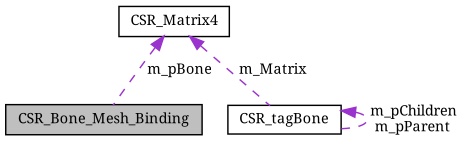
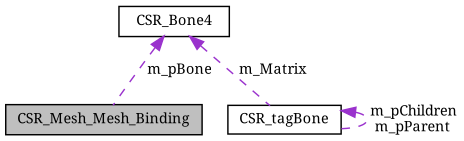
(174, 22) -> (174, 22)
(104, 120) -> (104, 120)
